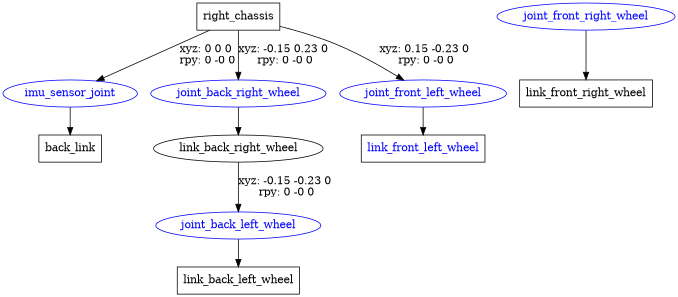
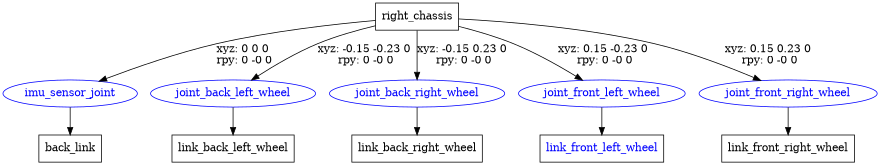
none -> (609, 35)
(238, 149) -> (417, 149)
(238, 183) -> (314, 45)
